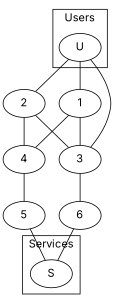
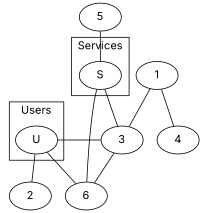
(80, 76) -> (61, 168)
(49, 128) -> (111, 108)
(24, 132) -> none
(24, 188) -> none
